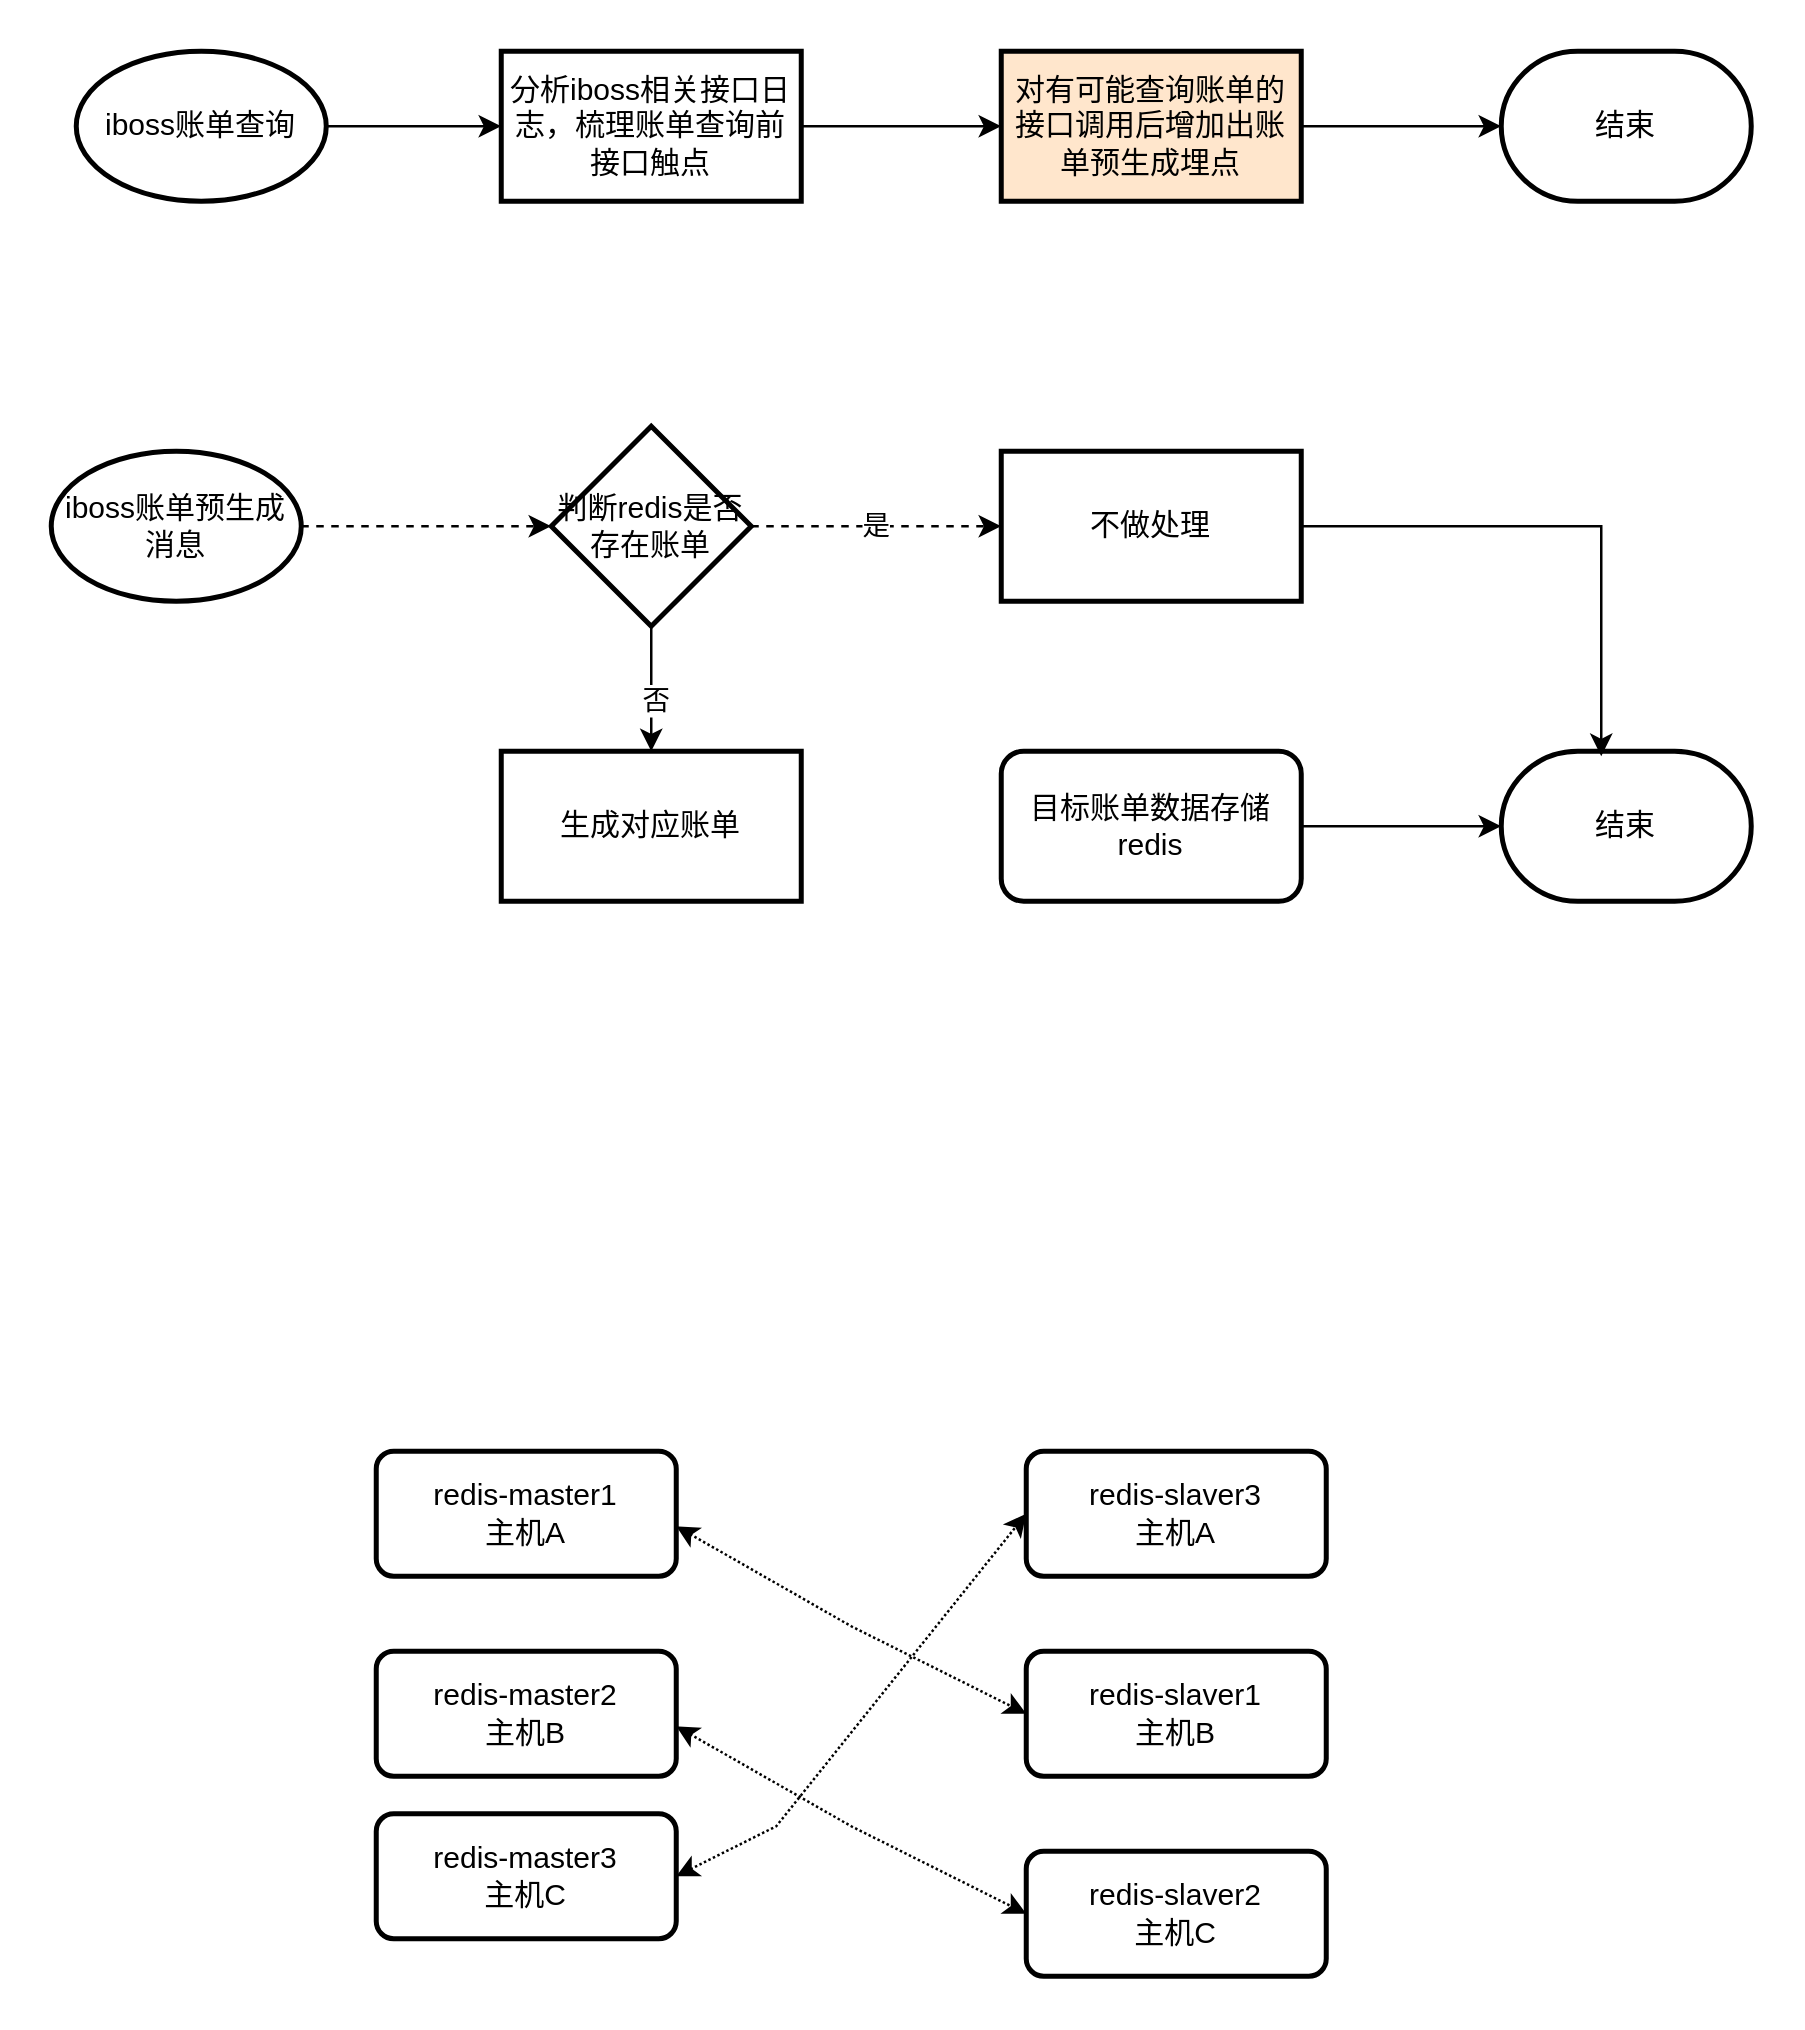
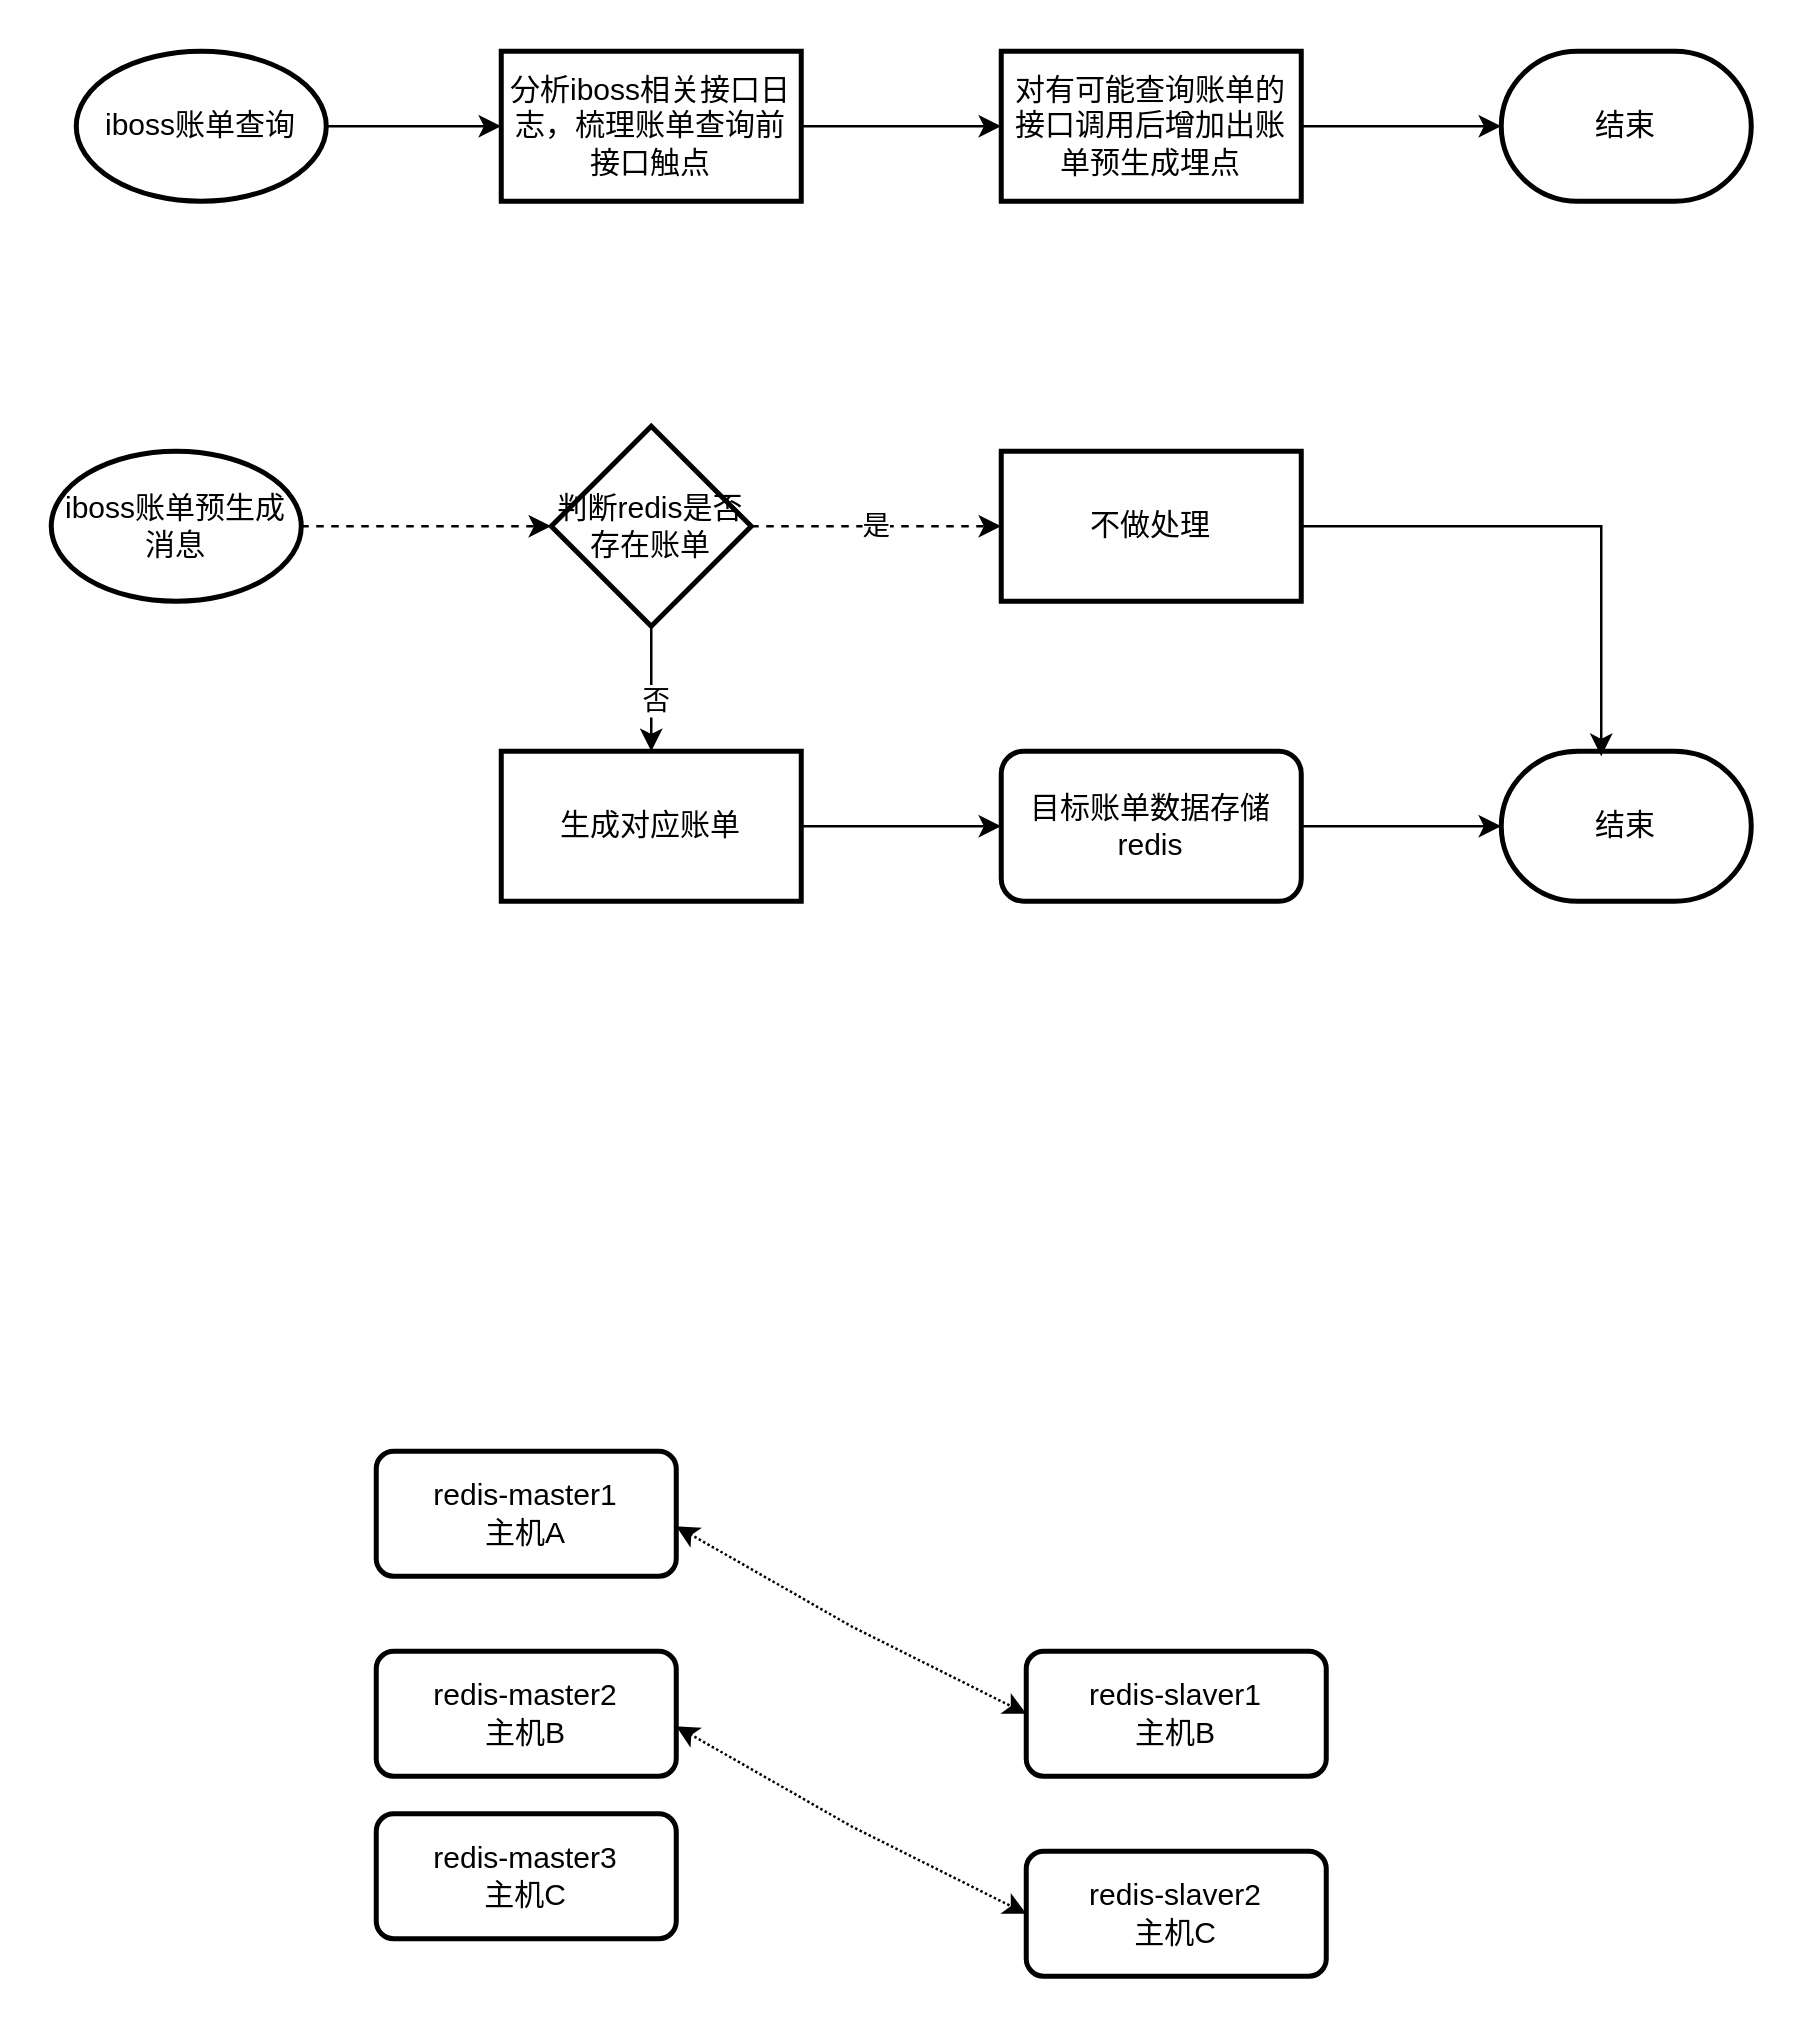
(1151, 126) -> (1151, 126)
none -> (893, 826)
(1176, 1514) -> none
(856, 1727) -> none
